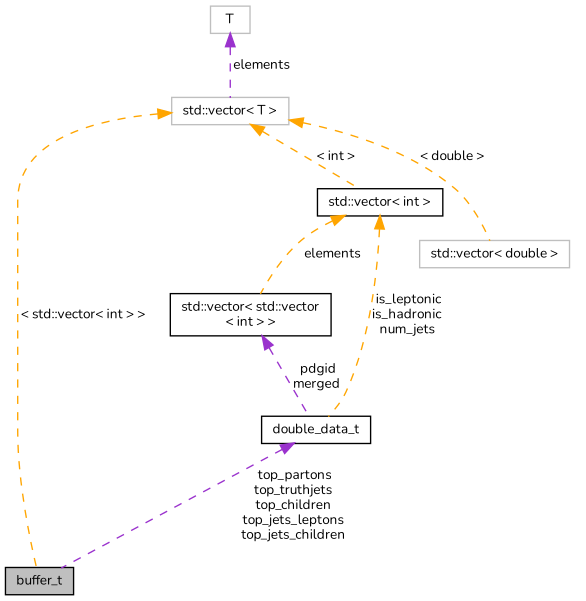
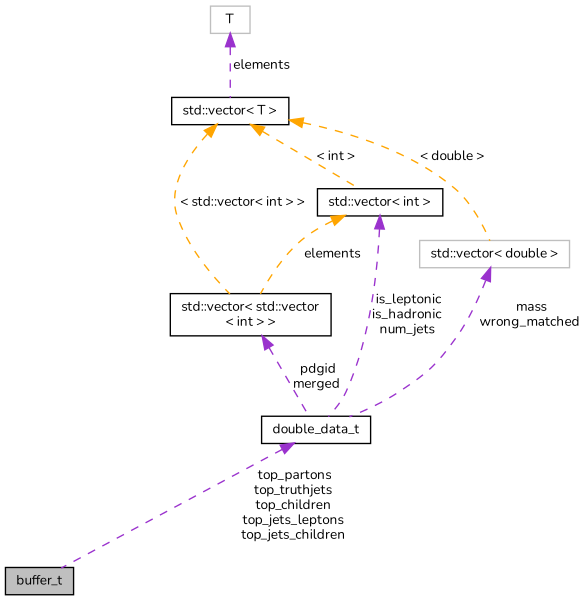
(230, 111) -> (230, 111)
(18, 295) -> (178, 218)
(367, 327) -> (367, 327)
none -> (434, 365)
